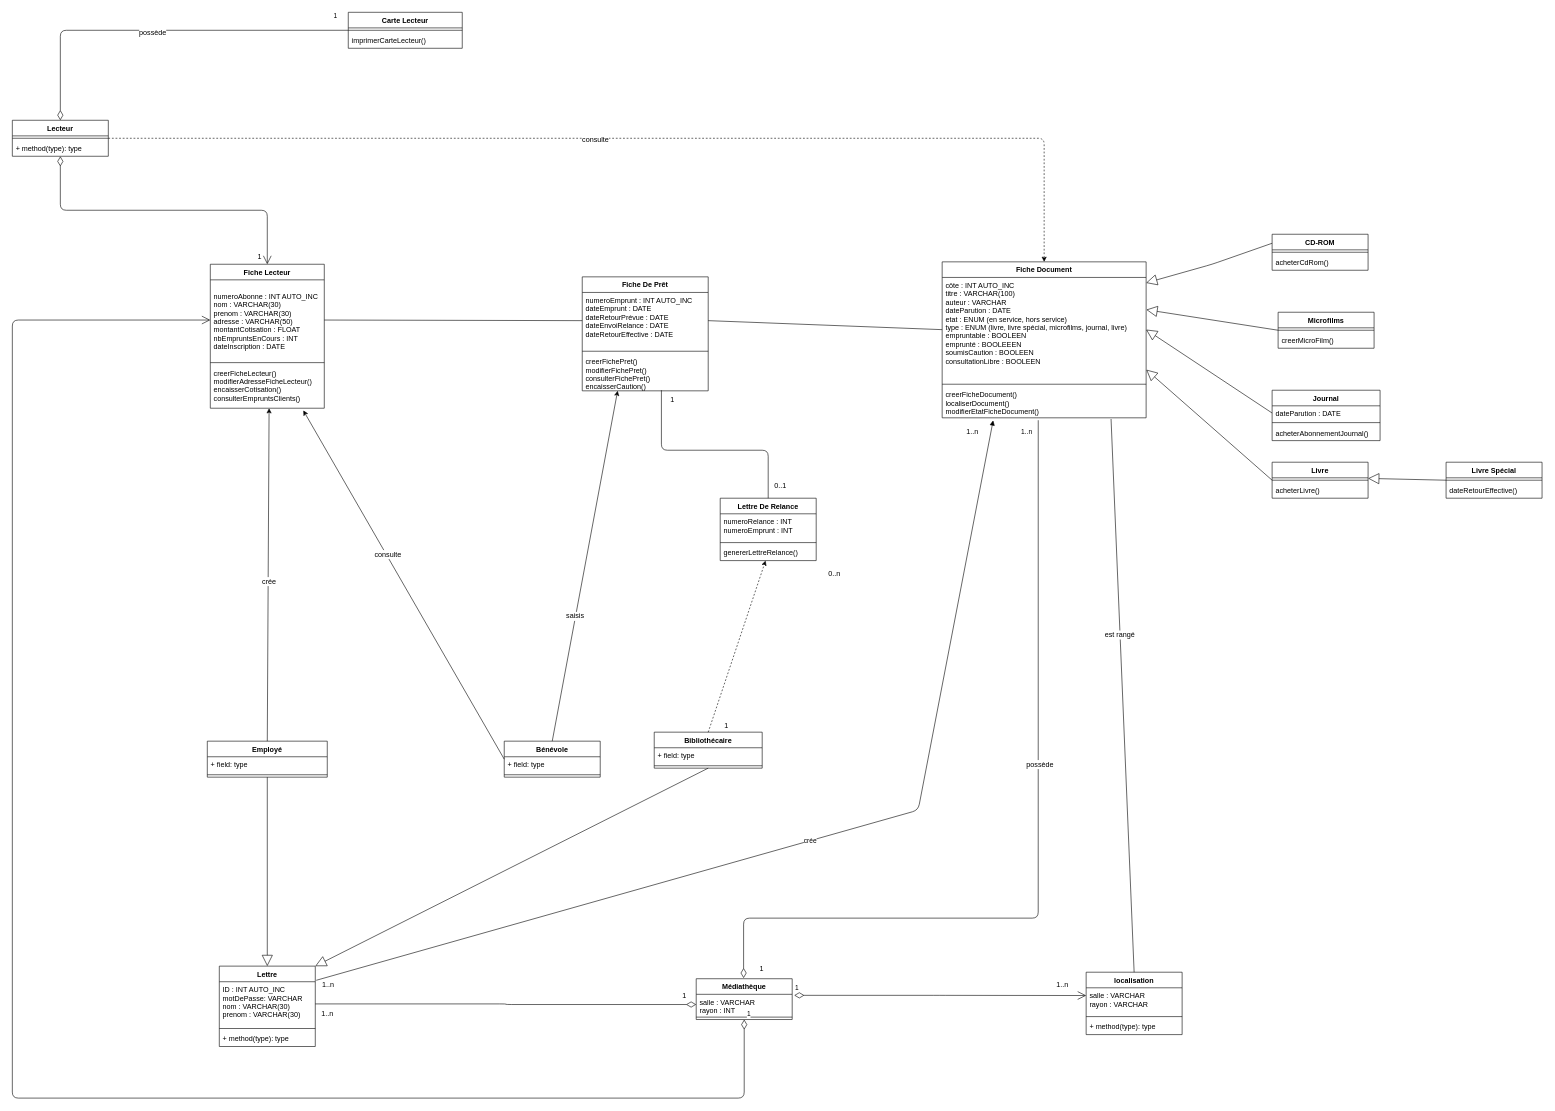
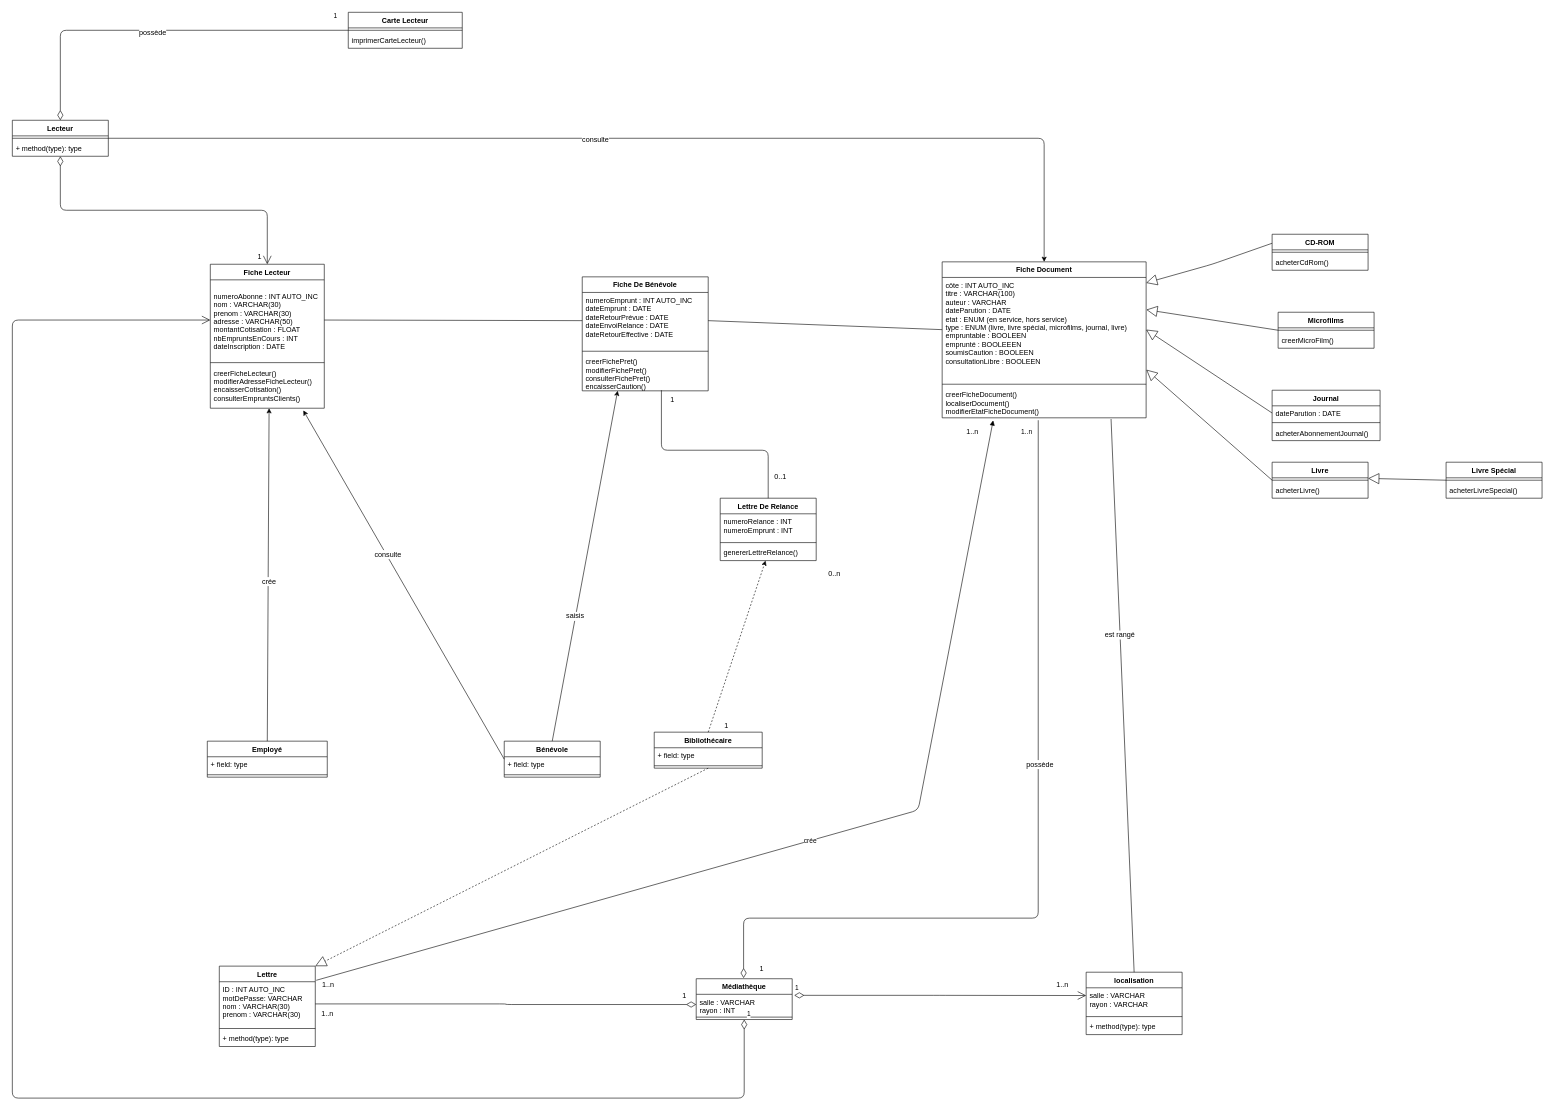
(884, 138) -> (884, 138)
(645, 285) -> (645, 285)
(780, 486) -> (780, 477)
(1491, 491) -> (1489, 491)
(515, 866) -> (515, 866)
(267, 867) -> none
